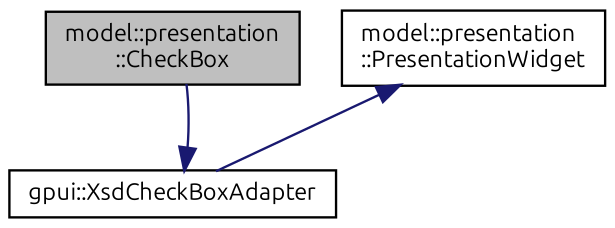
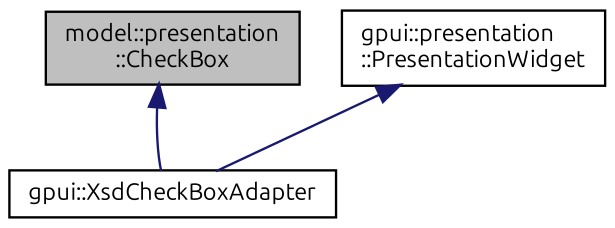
(474, 48) -> (474, 48)
(189, 116) -> (157, 140)
